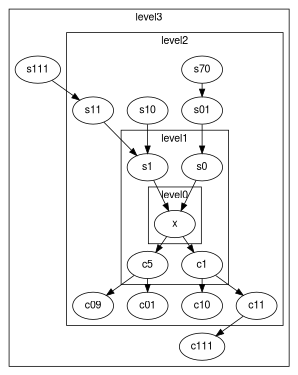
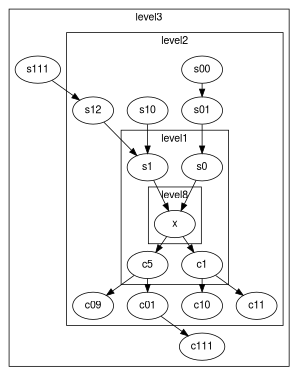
(202, 70) -> (202, 70)
(93, 111) -> (93, 111)
(175, 196) -> (175, 196)
(237, 321) -> (167, 321)
